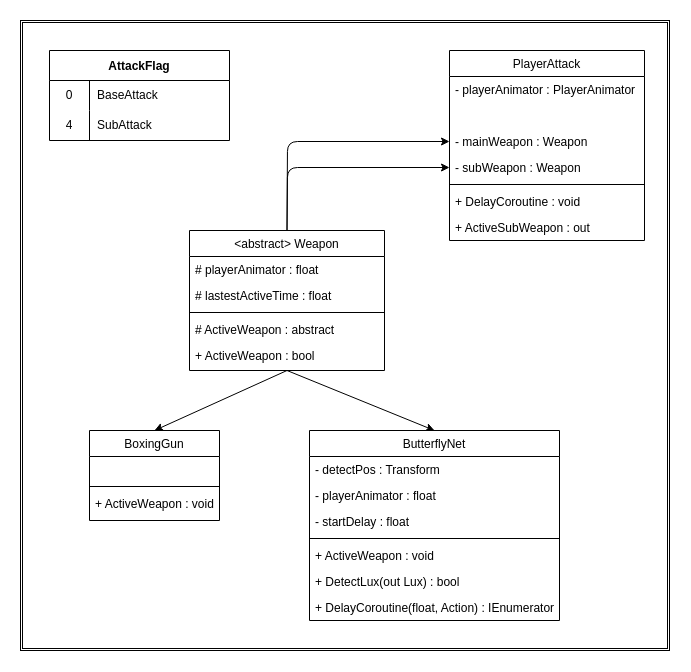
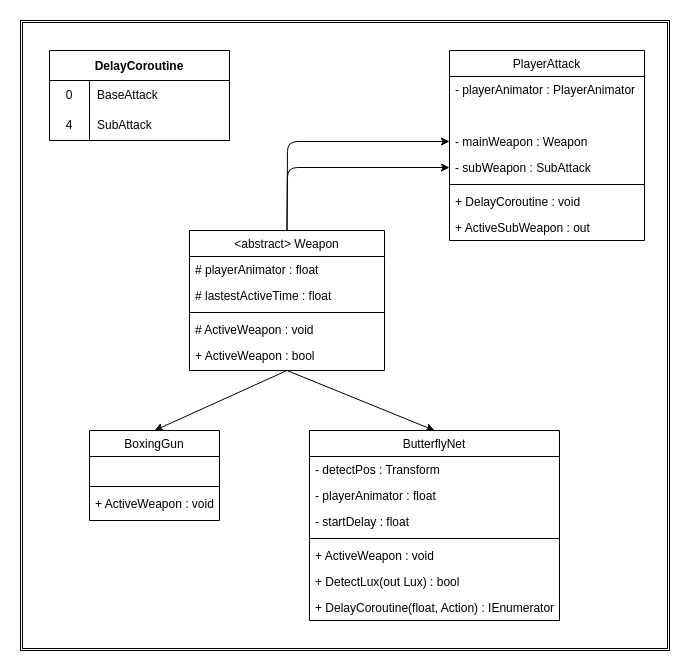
(139, 66) -> (139, 66)
(516, 168) -> (526, 168)
(271, 330) -> (256, 330)
